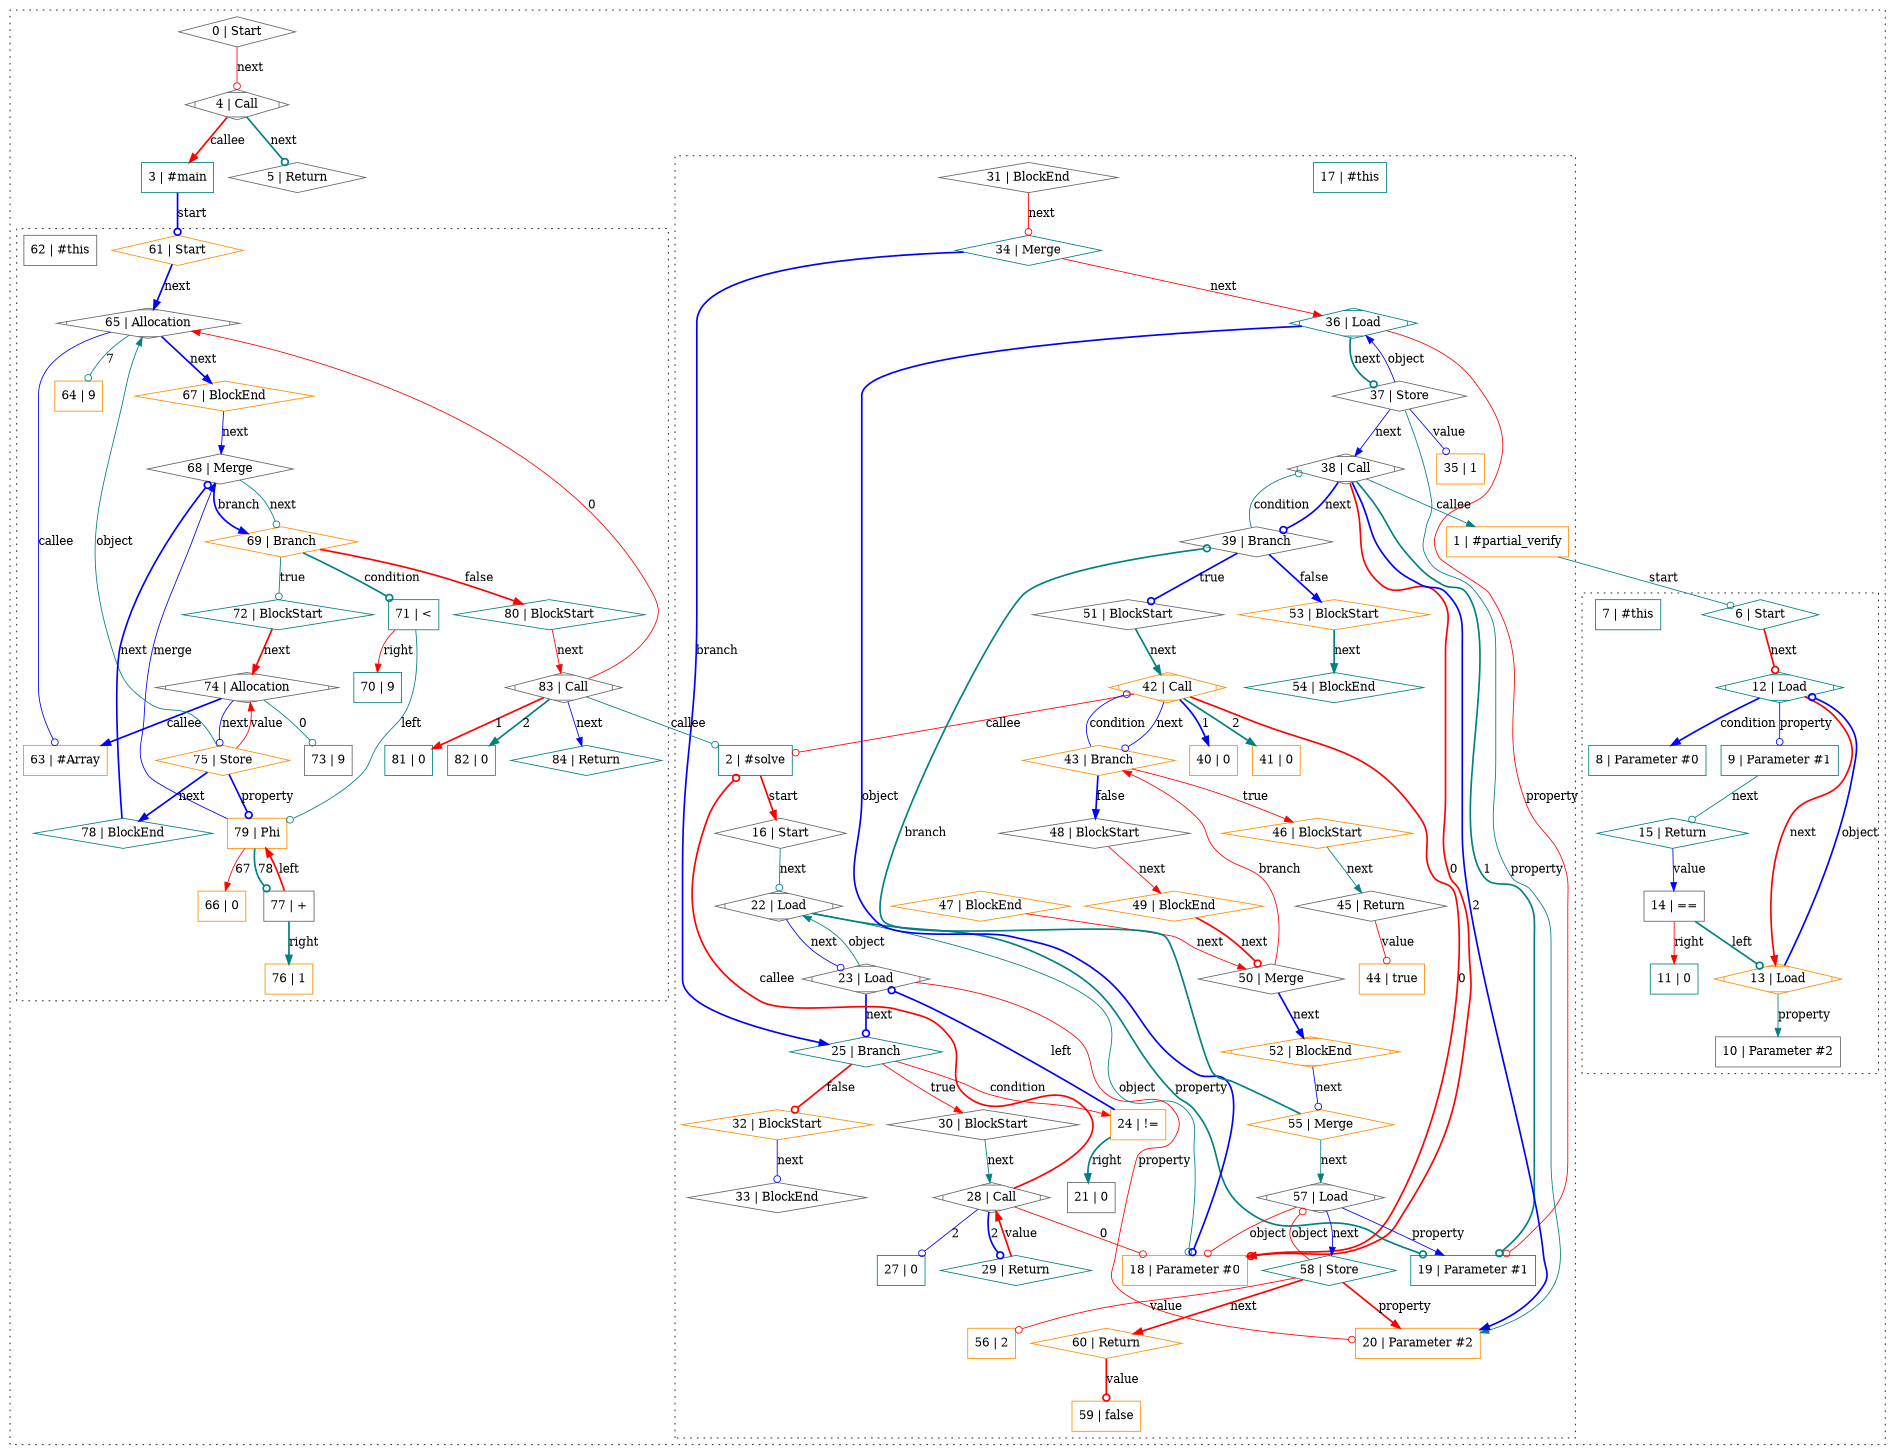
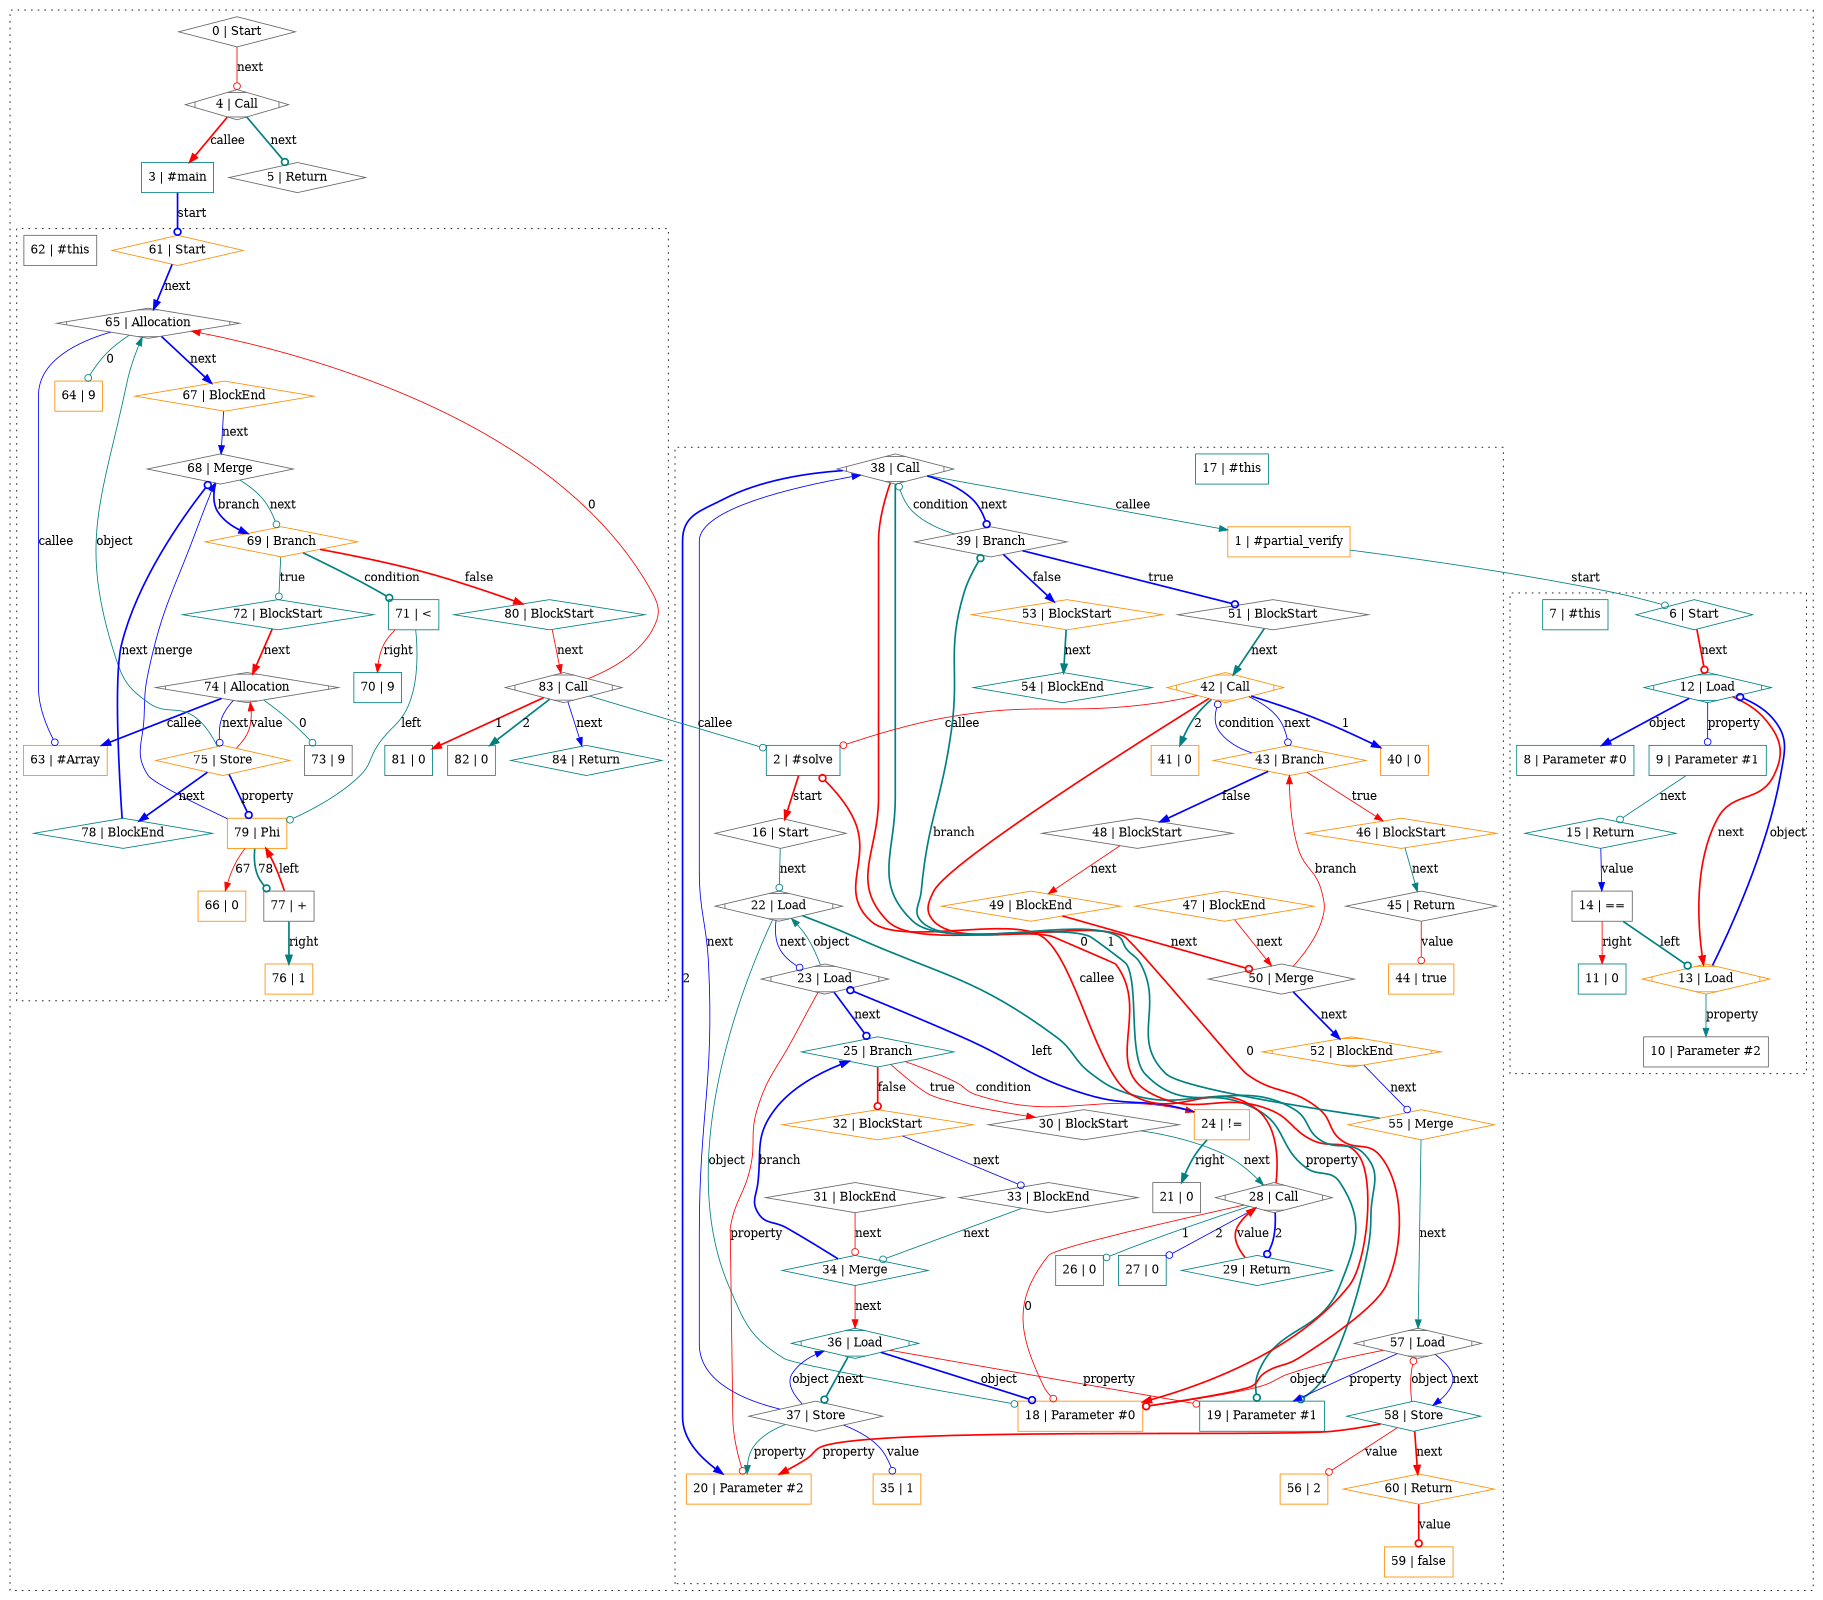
(111, 360) -> (111, 360)
(1748, 724) -> (1667, 724)
none -> (954, 1233)
none -> (1080, 1270)
